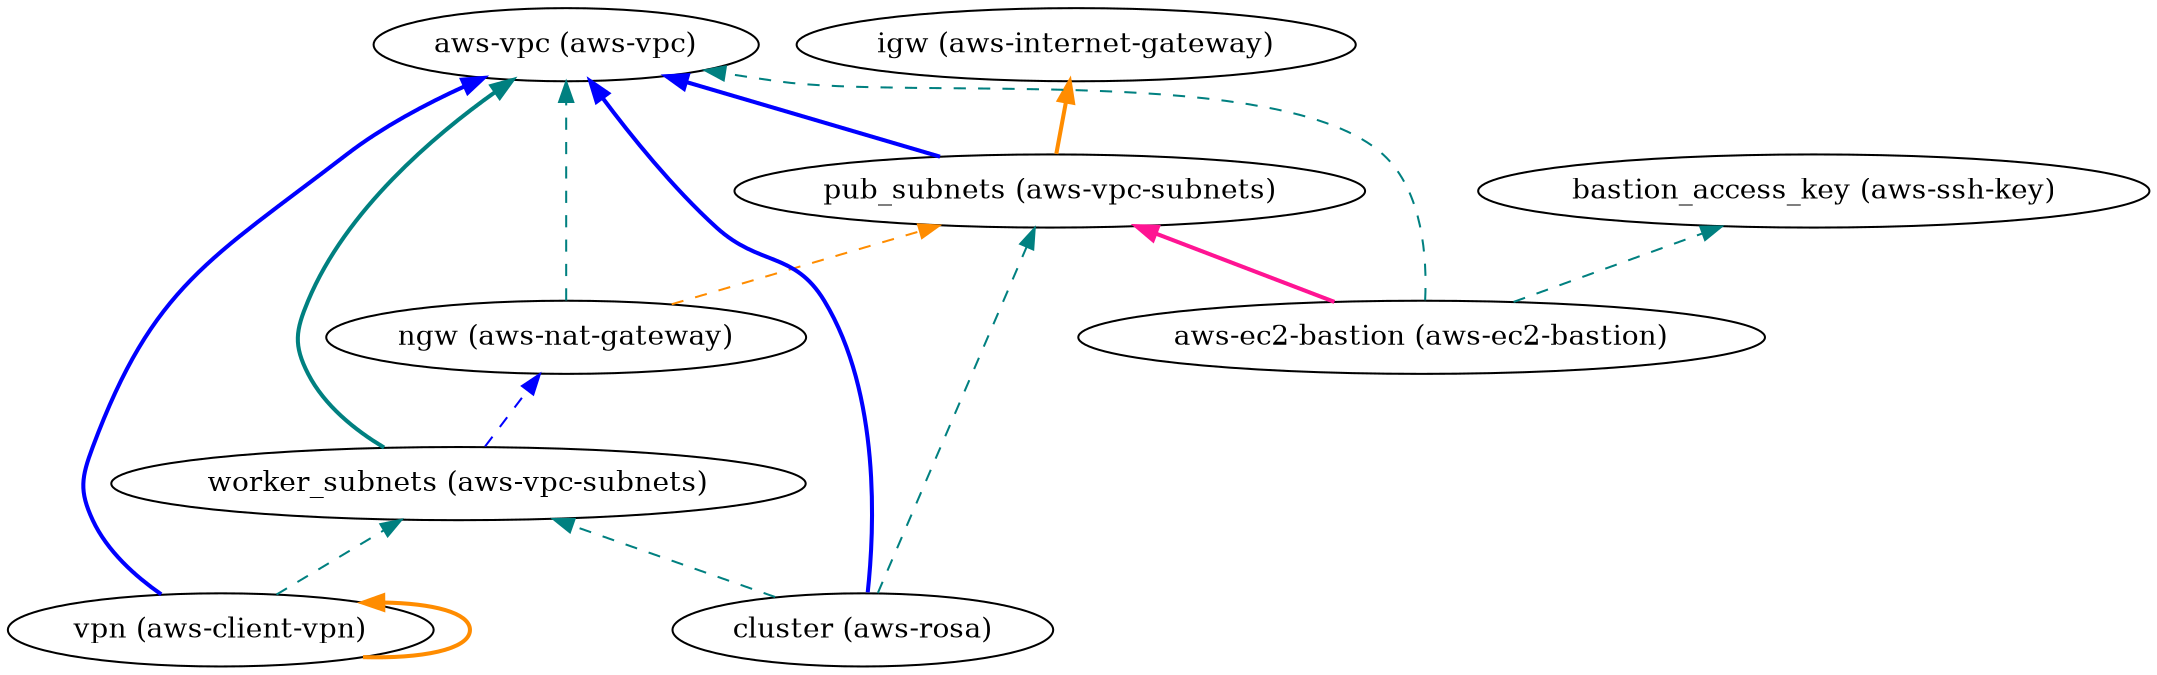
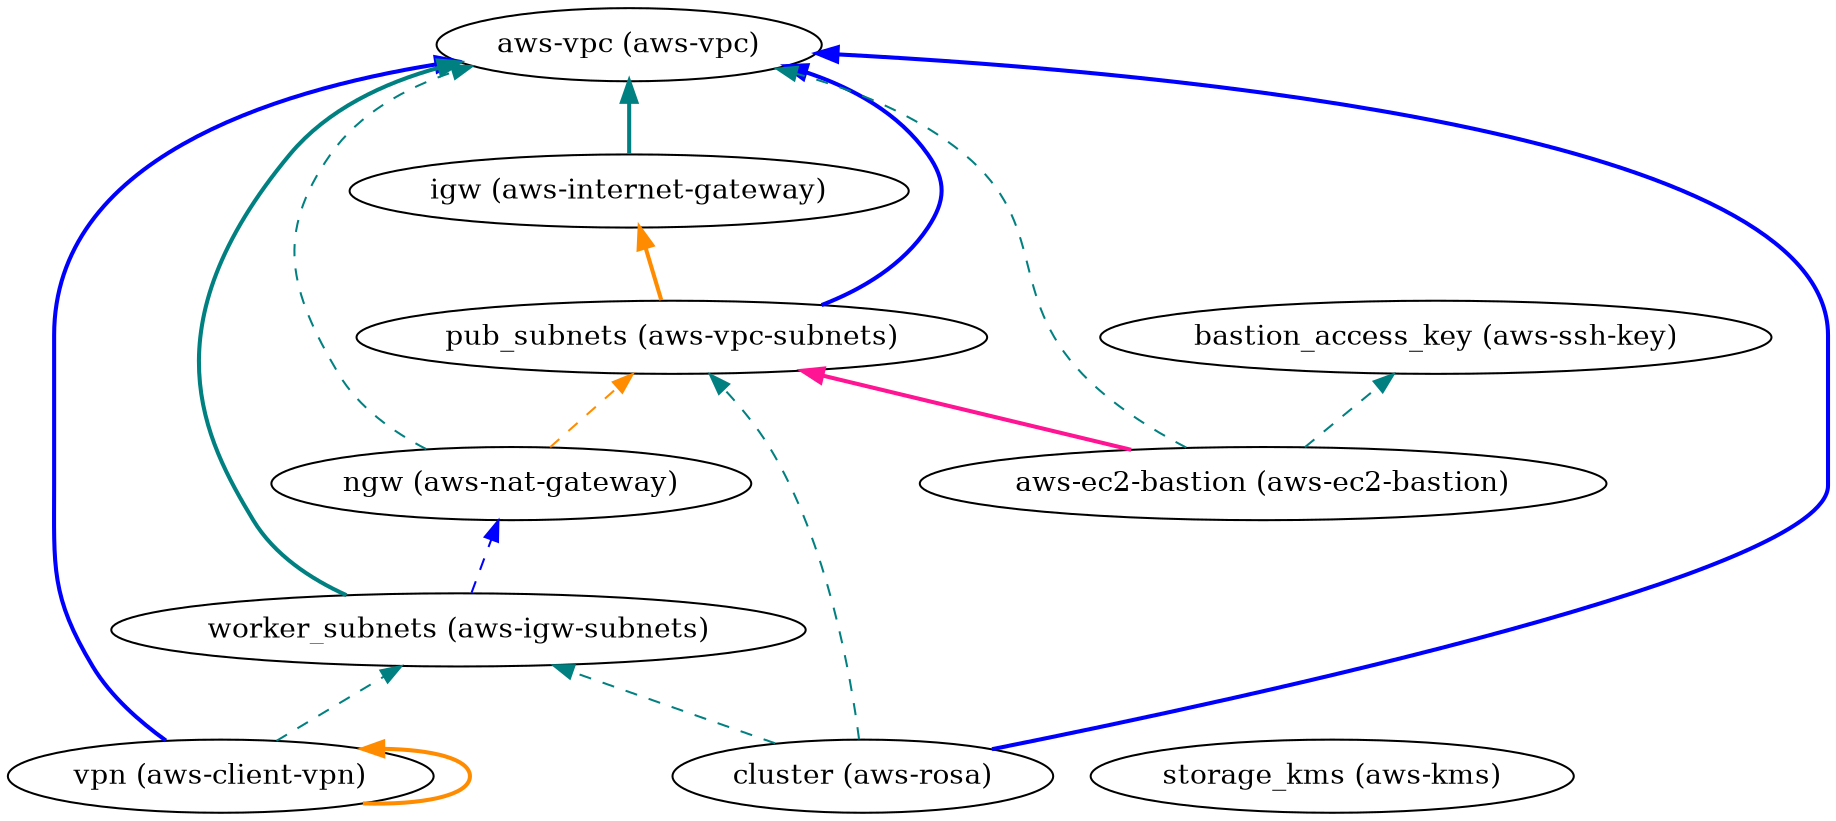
none -> (629, 128)
(458, 484) -> (458, 630)
none -> (1332, 776)
